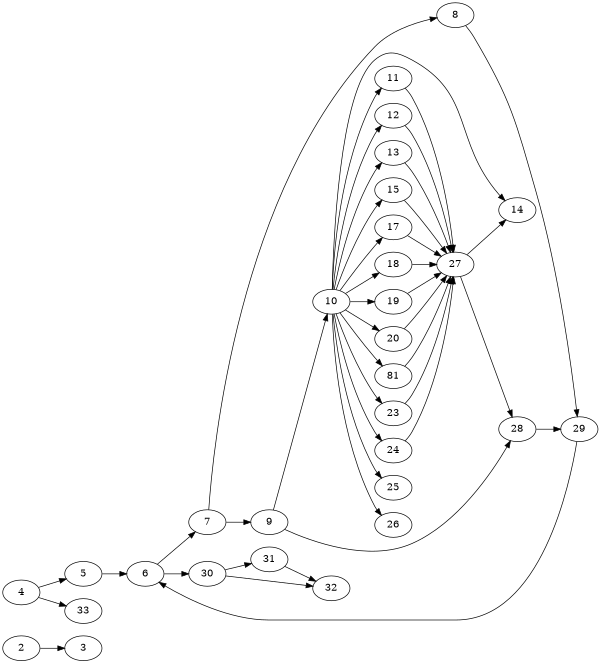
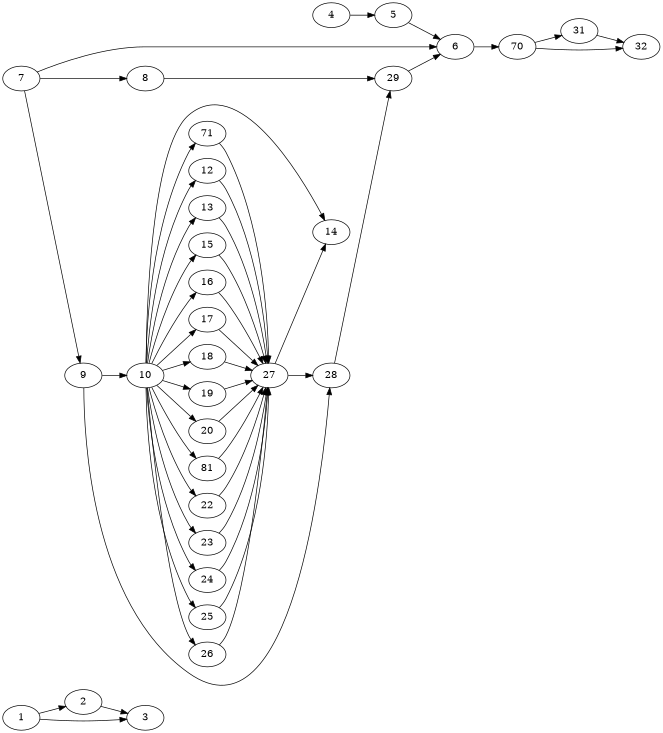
(393, 79) -> (207, 134)
none -> (207, 282)
none -> (257, 505)
none -> (207, 506)
(174, 550) -> (232, 47)
none -> (245, 567)
(207, 574) -> (517, 47)
(83, 611) -> none
none -> (21, 718)
